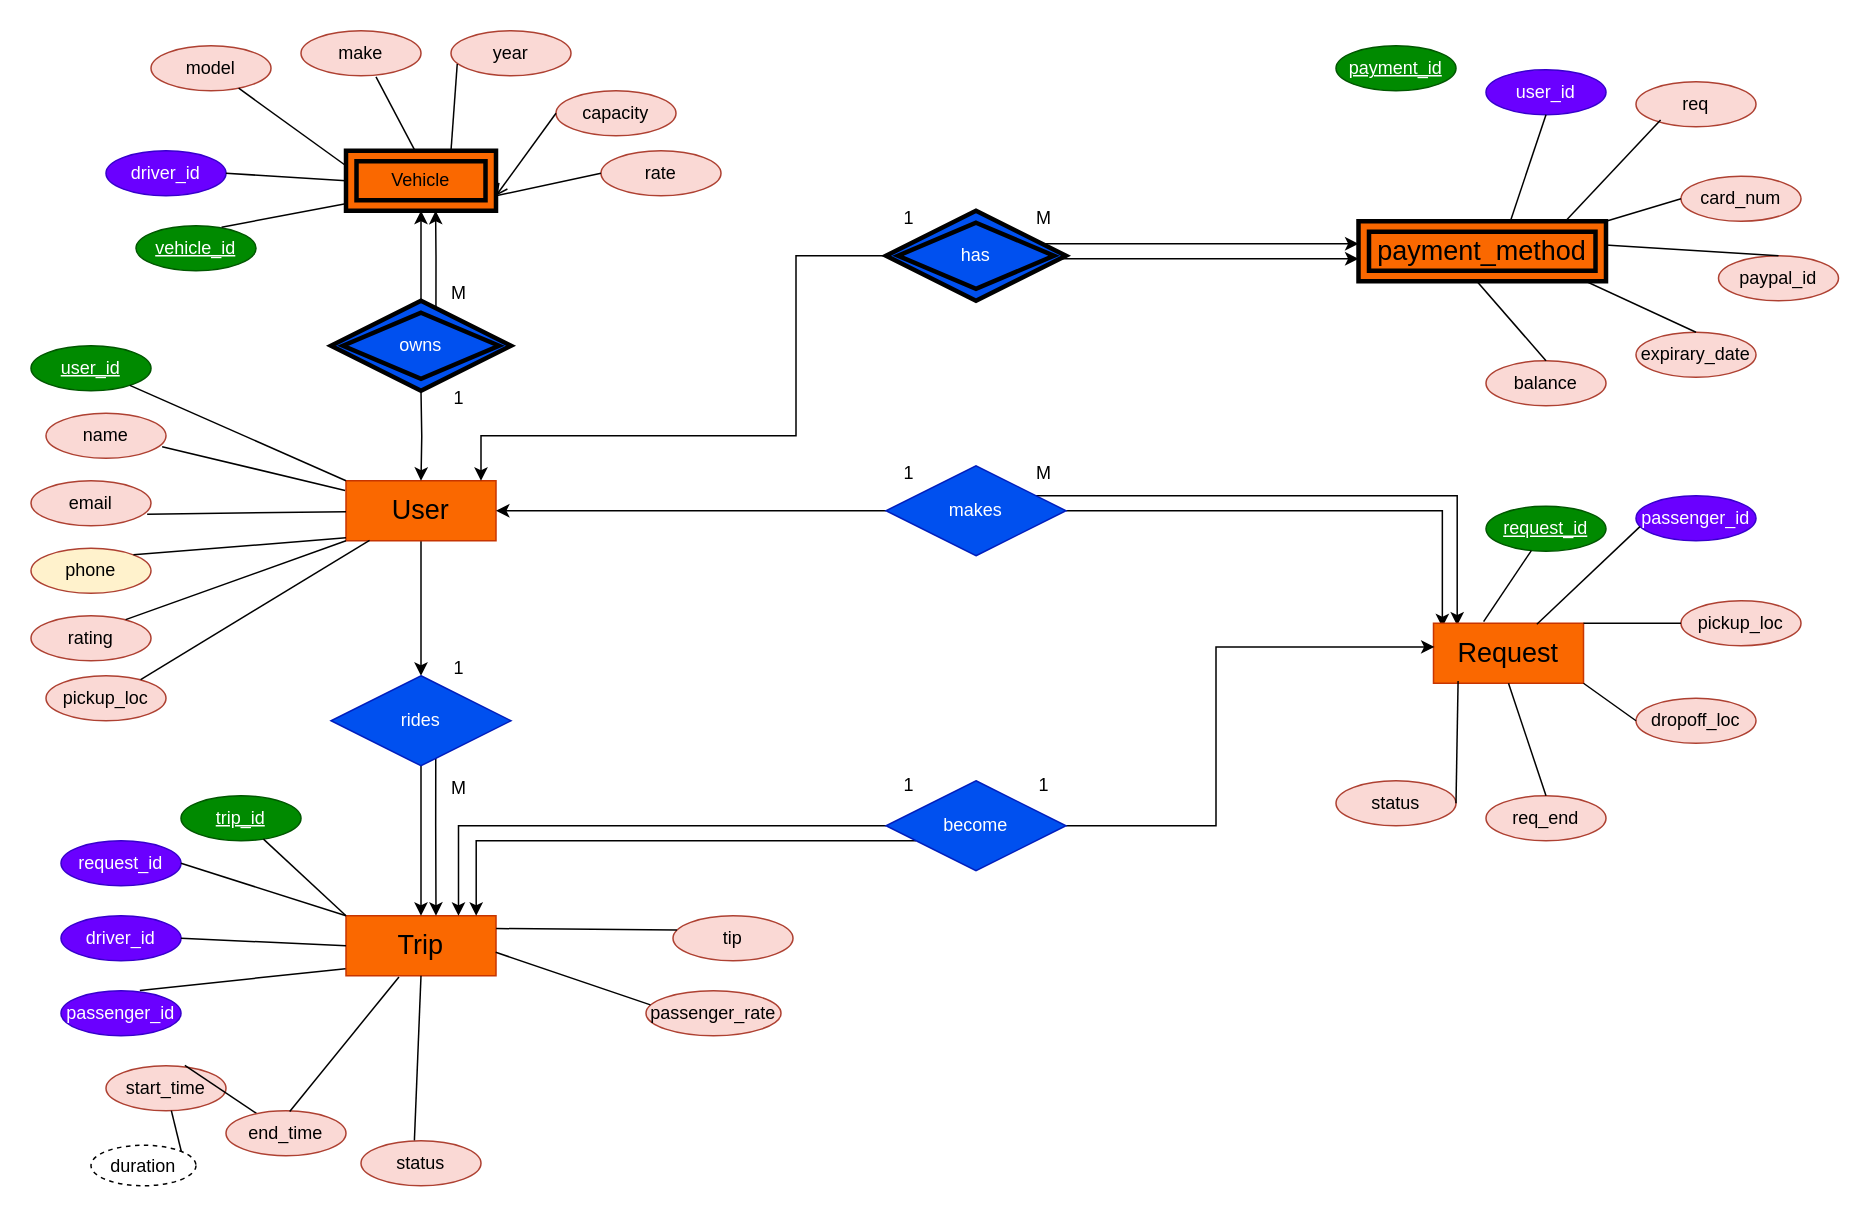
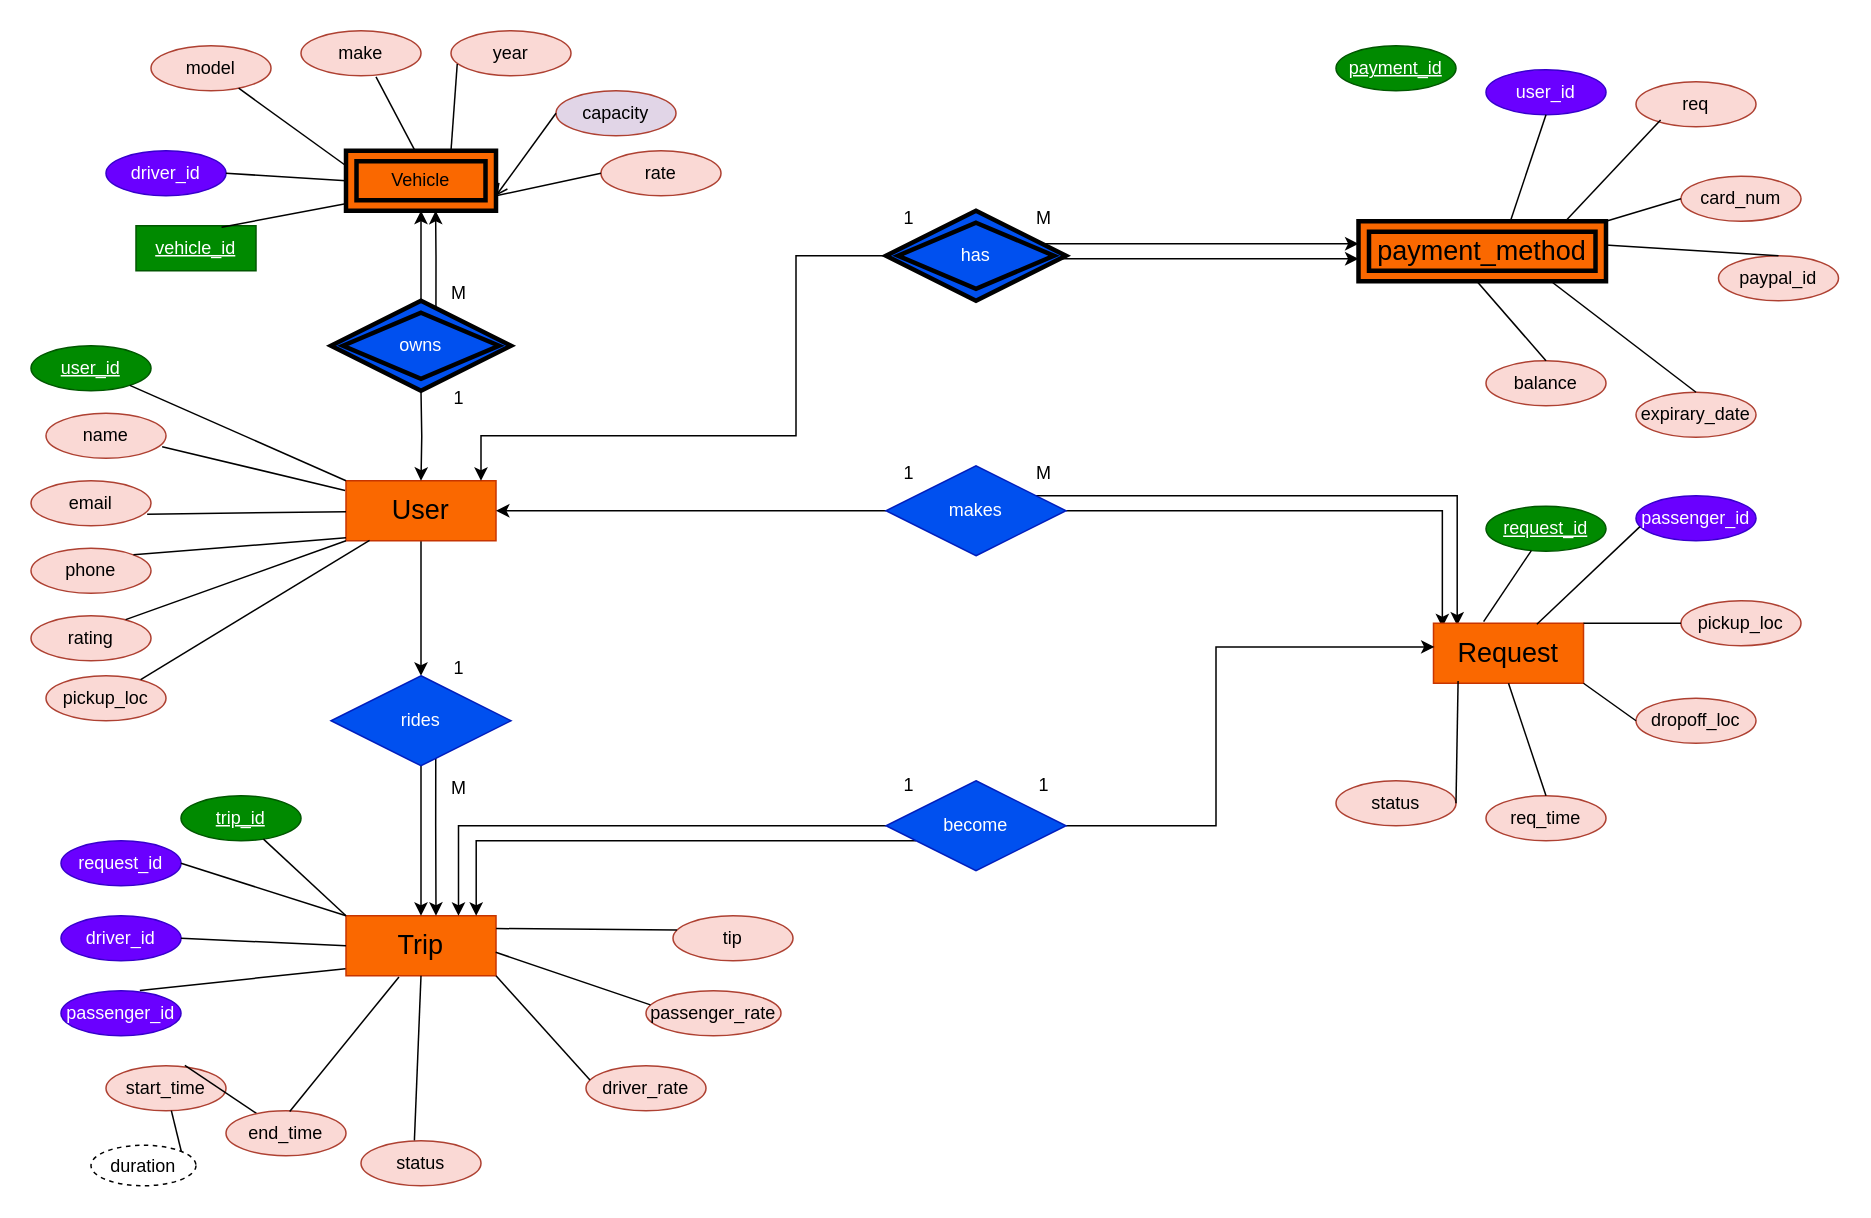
(616, 113) -> (616, 113)
(196, 248) -> (196, 248)
(1696, 355) -> (1696, 415)
(91, 571) -> (91, 571)
(1546, 818) -> (1546, 818)
none -> (543, 1028)
none -> (646, 1088)
